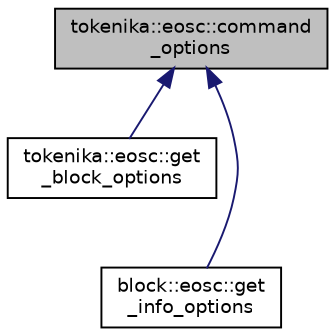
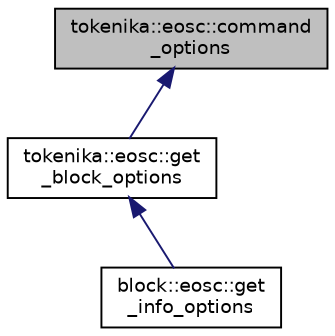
(237, 178) -> (157, 241)
